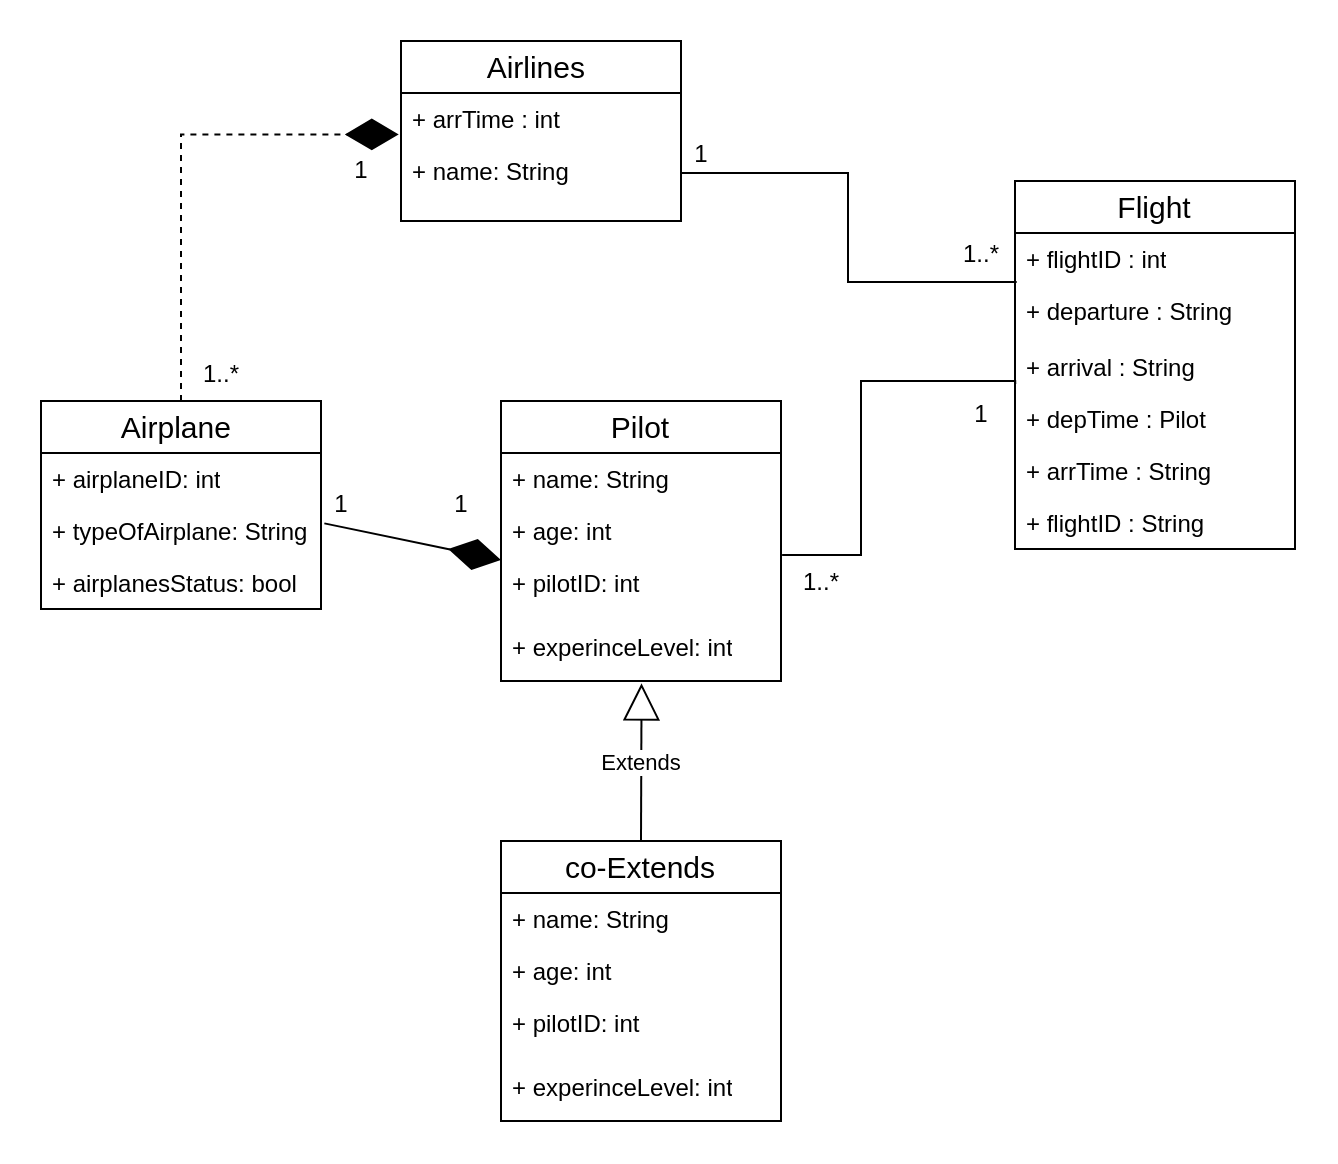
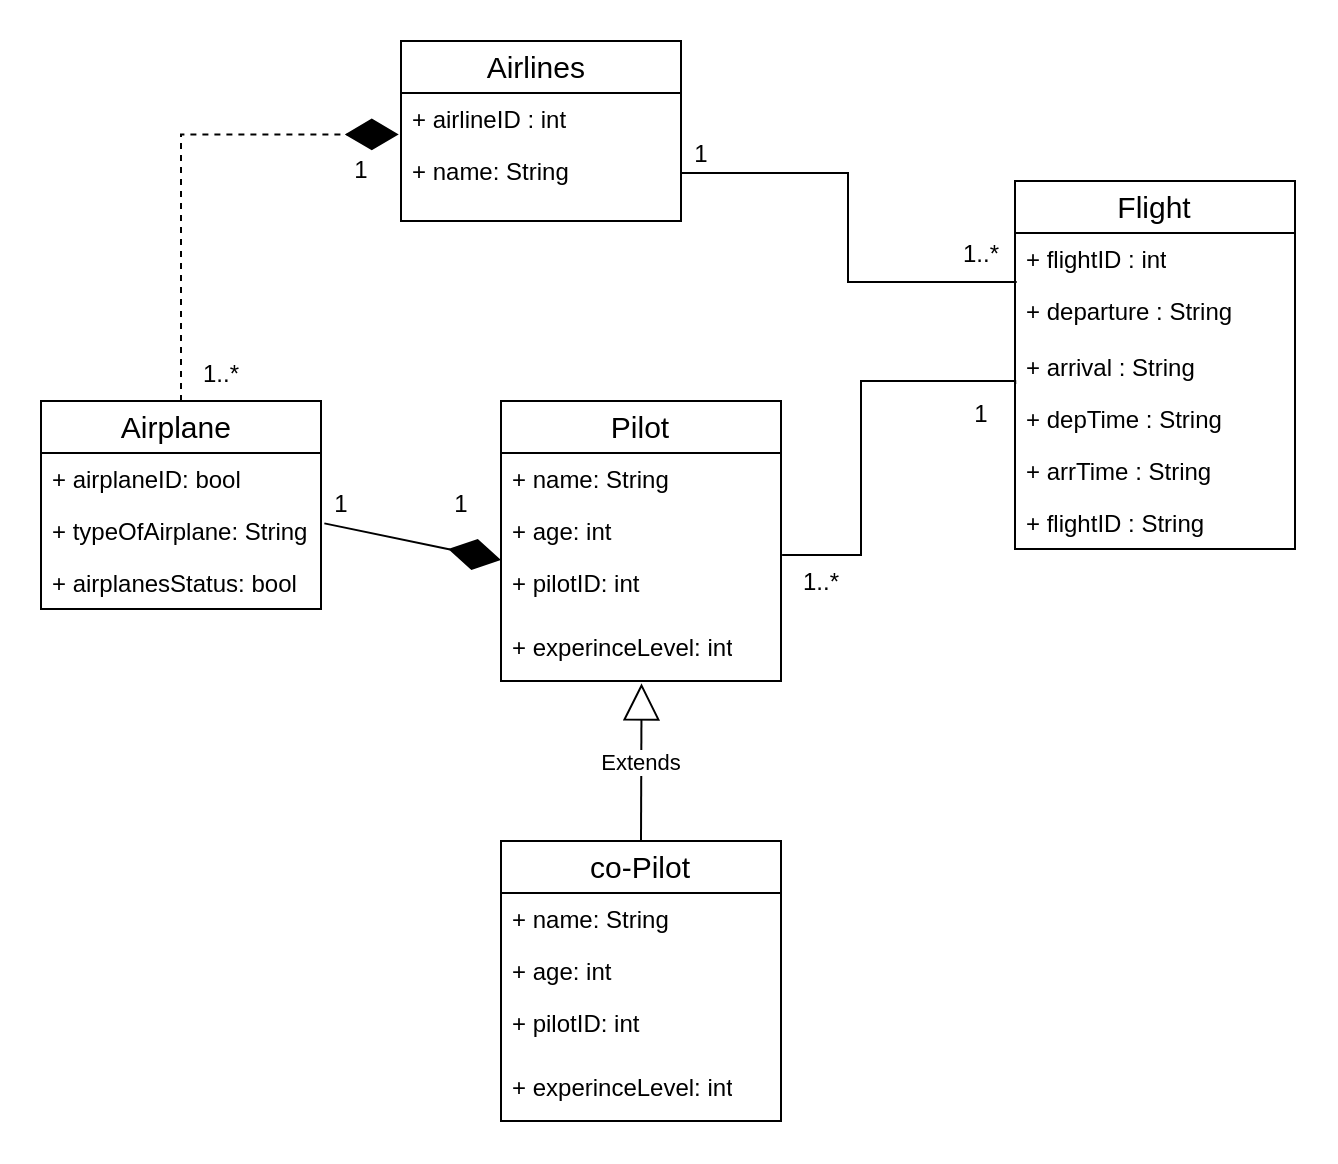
(505, 121) -> (513, 121)
(1141, 421) -> (1150, 421)
(149, 481) -> (155, 481)
(641, 867) -> (641, 867)
